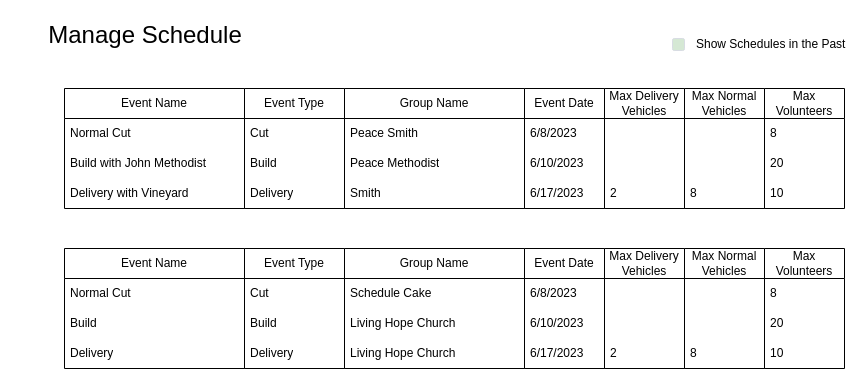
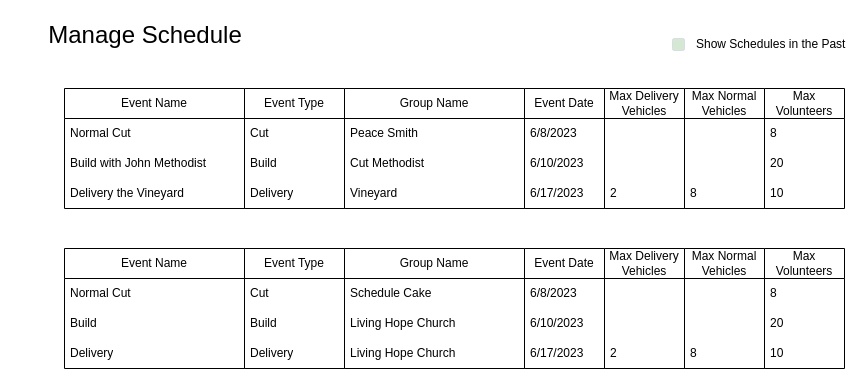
(398, 164) -> (391, 164)
(135, 194) -> (133, 194)
(366, 194) -> (376, 194)
